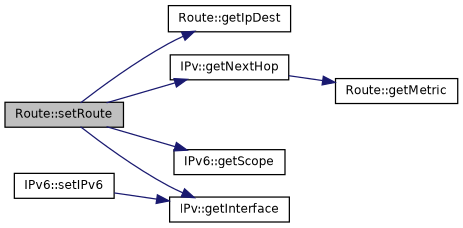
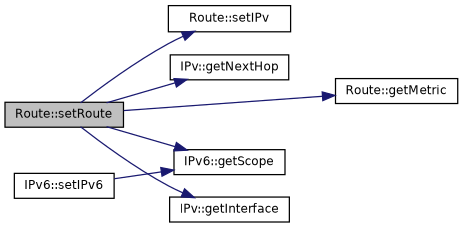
(229, 19) -> (229, 19)
(306, 78) -> (223, 103)
(135, 196) -> (135, 176)
